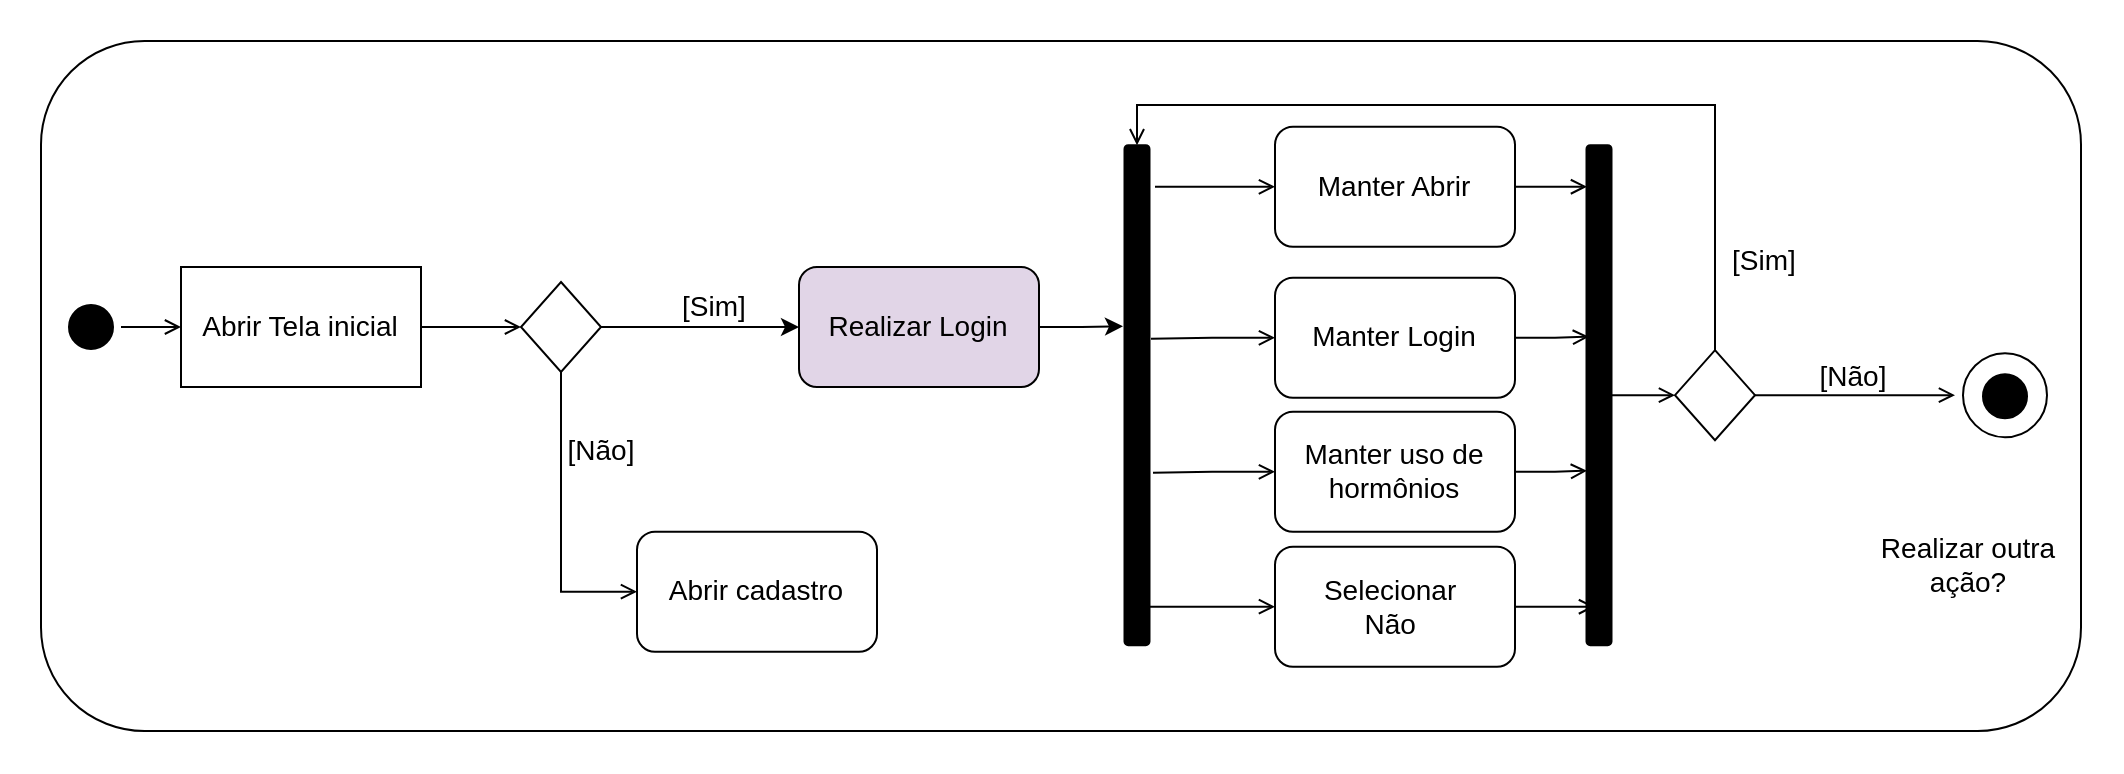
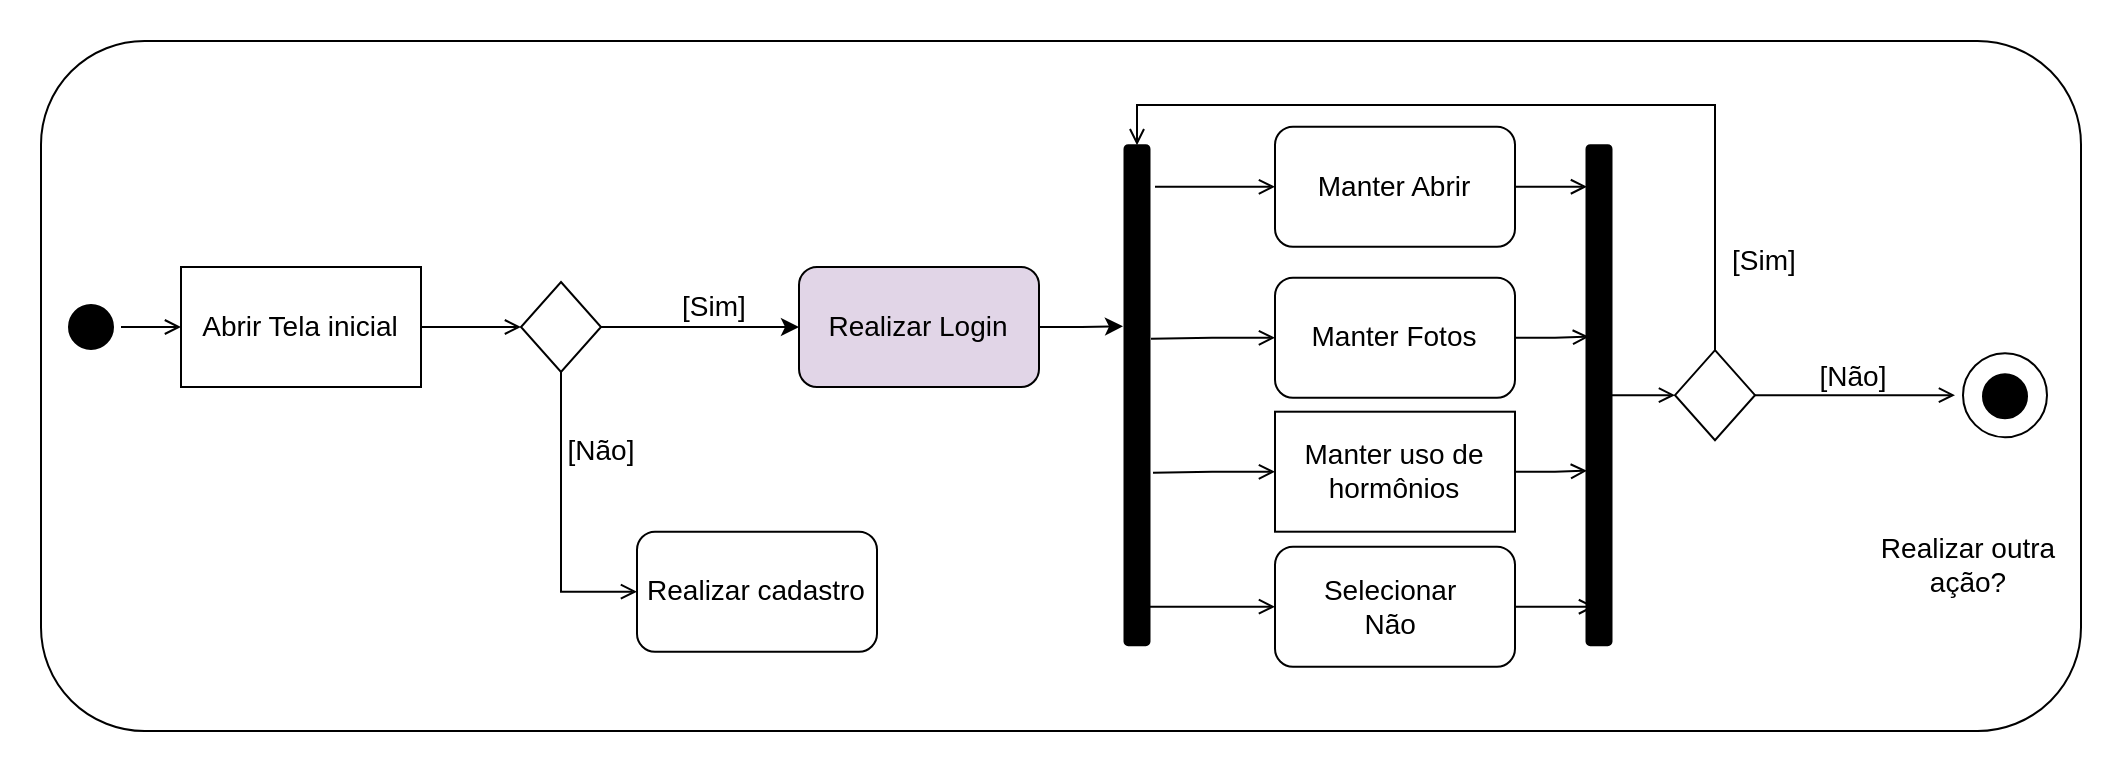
(1395, 337) -> (1395, 337)
(1395, 472) -> (1395, 472)
(757, 591) -> (757, 591)
